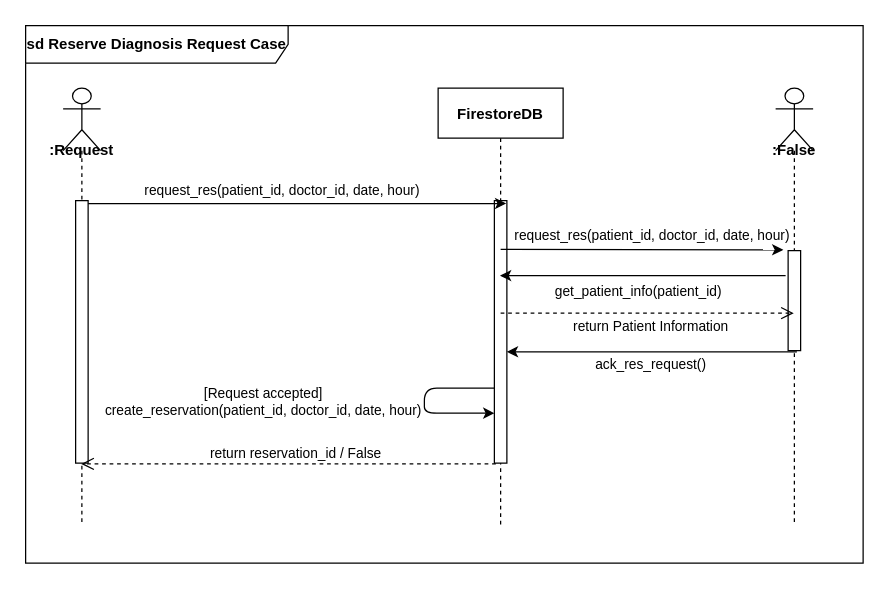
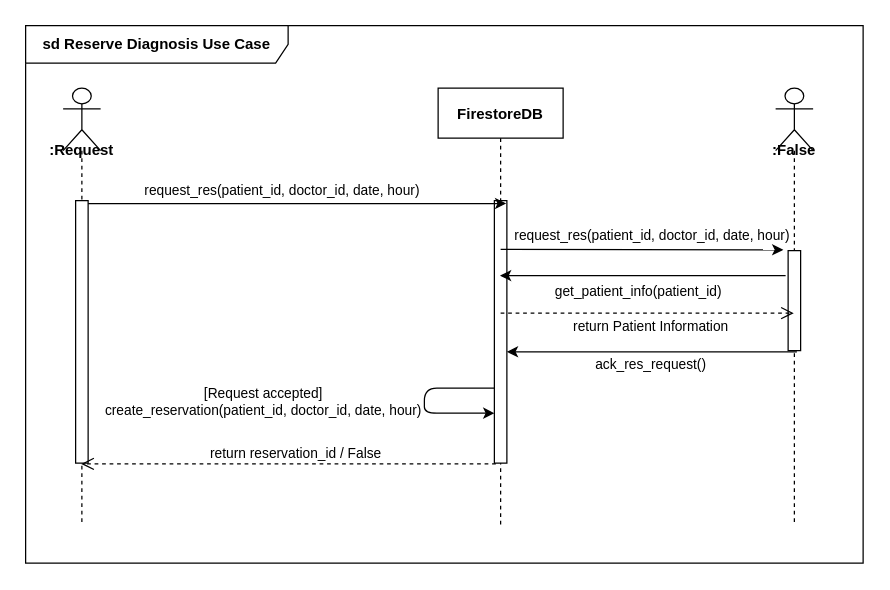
(157, 44) -> (157, 44)
